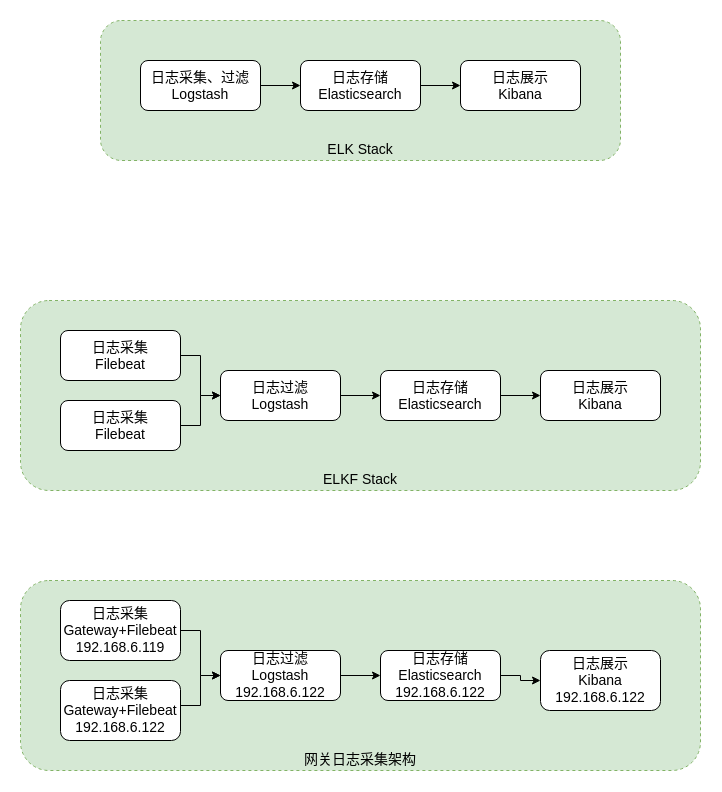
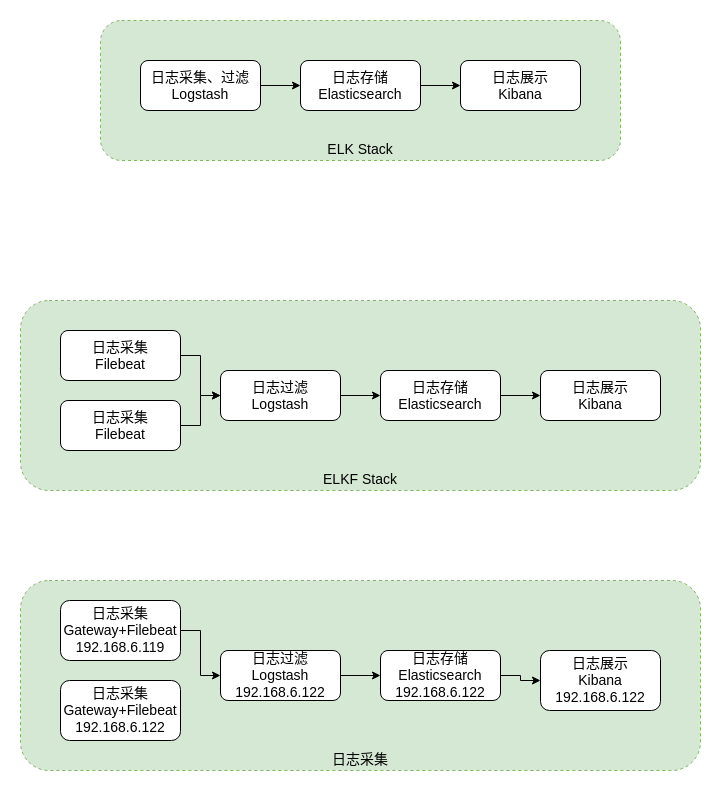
(201, 703) -> none
(361, 759) -> (361, 759)
